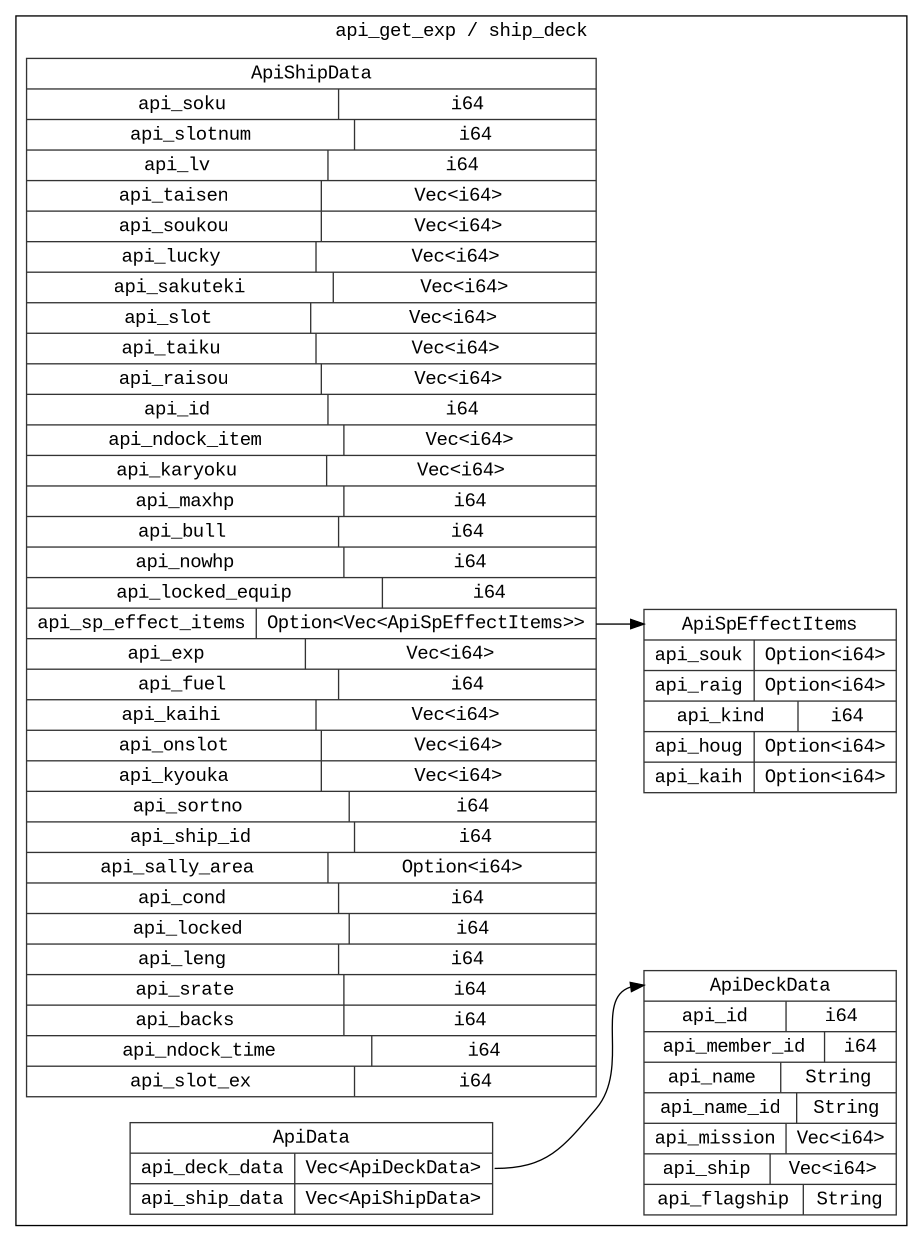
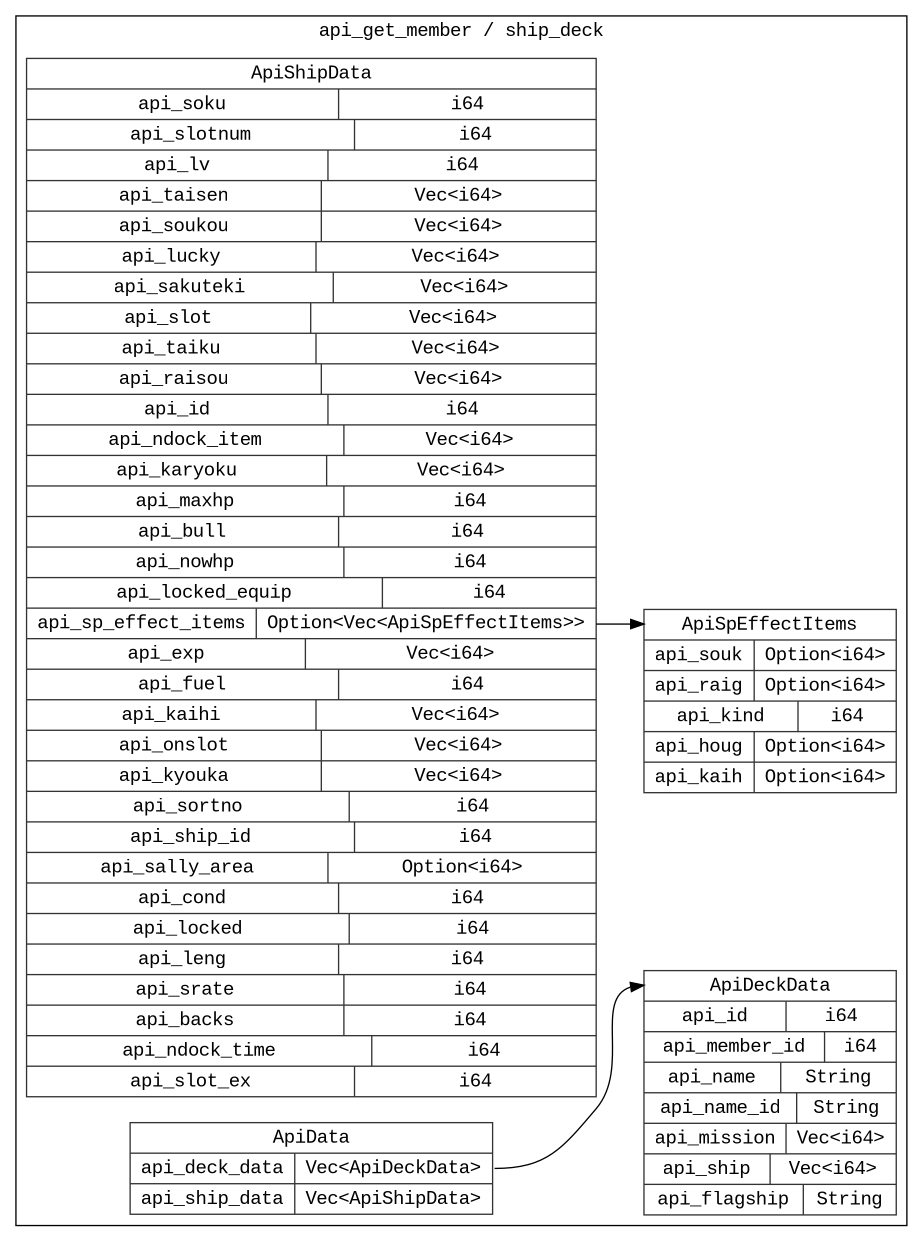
(461, 31) -> (461, 31)
